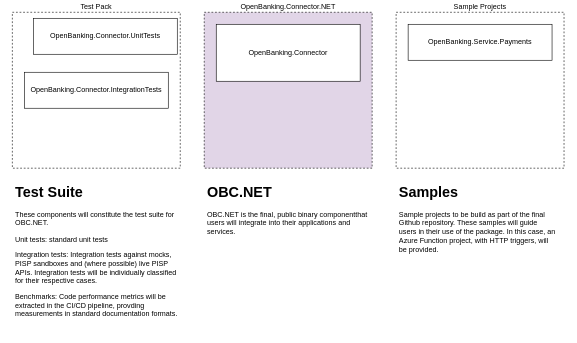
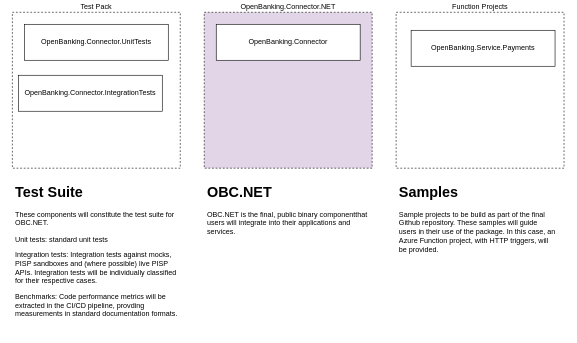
(480, 6) -> (480, 6)
(105, 36) -> (96, 42)
(480, 42) -> (483, 48)
(288, 53) -> (288, 42)
(96, 90) -> (90, 93)
